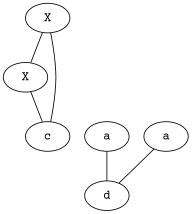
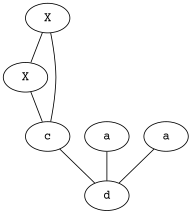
none -> (77, 166)
